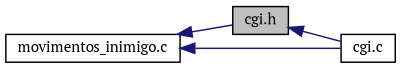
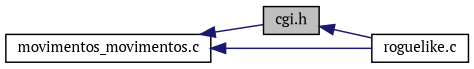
(93, 48) -> (108, 48)
(368, 48) -> (420, 48)
